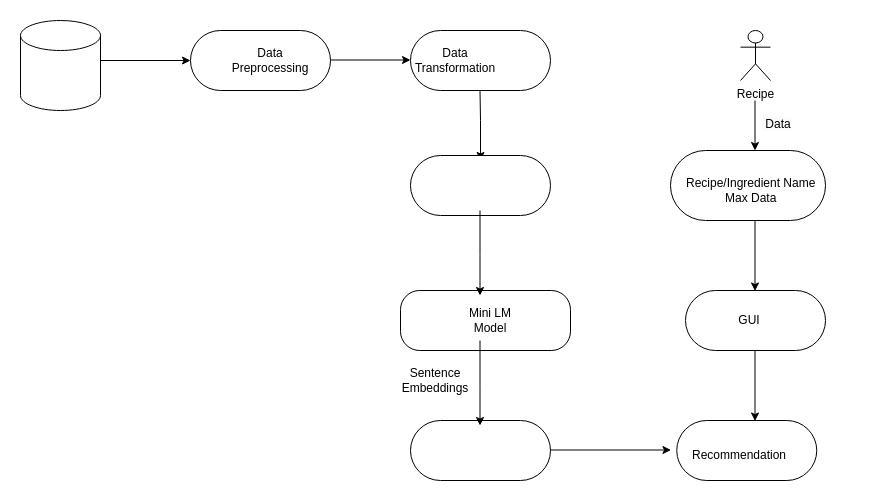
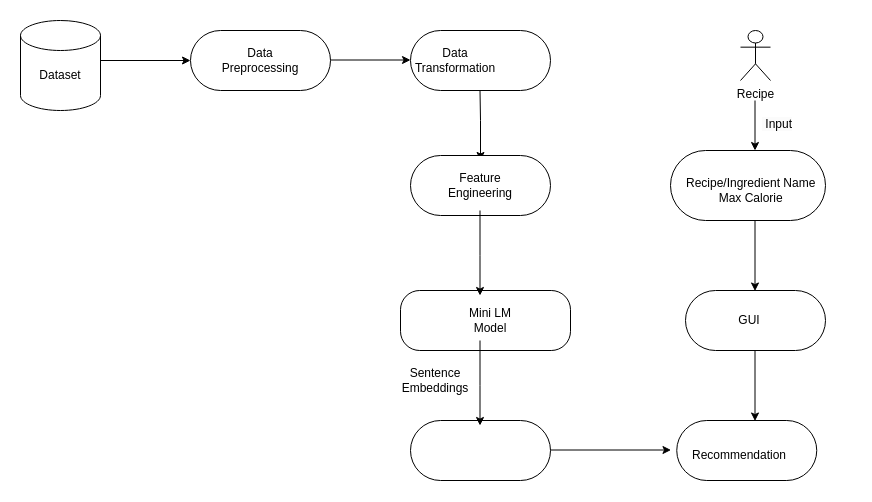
(271, 61) -> (261, 61)
none -> (61, 76)
(776, 125) -> (779, 125)
none -> (481, 186)
(750, 191) -> (750, 191)
